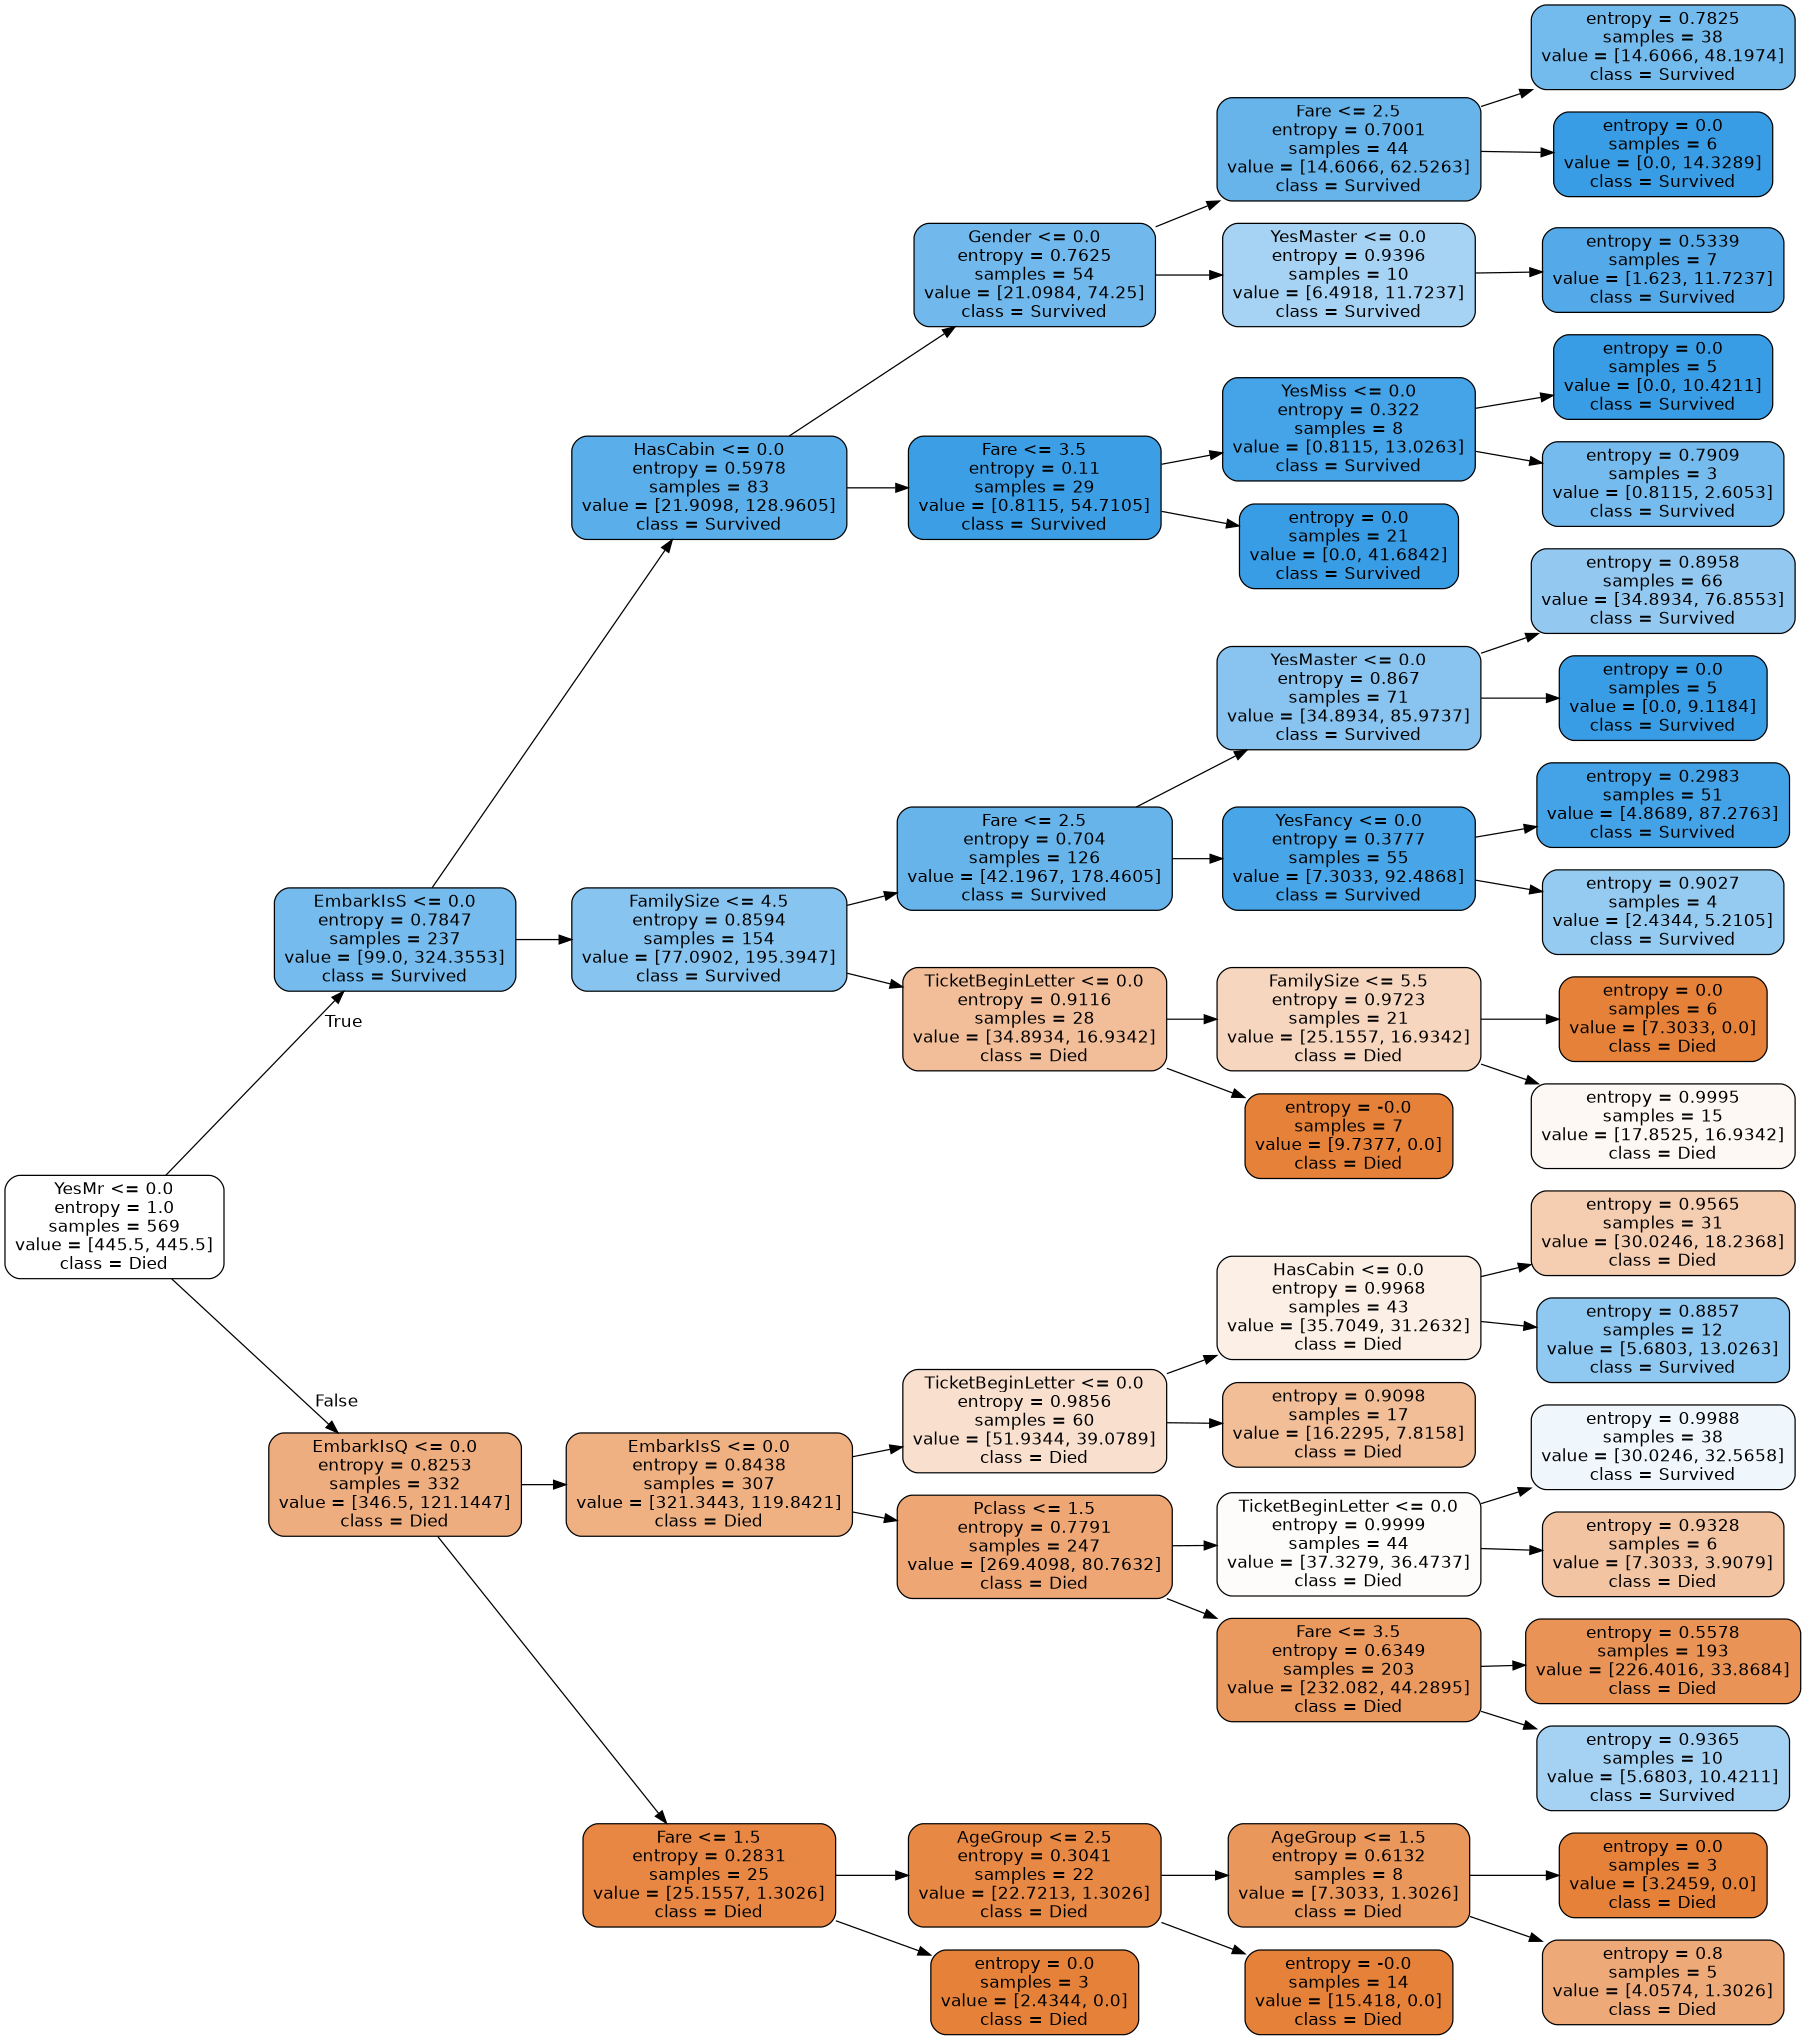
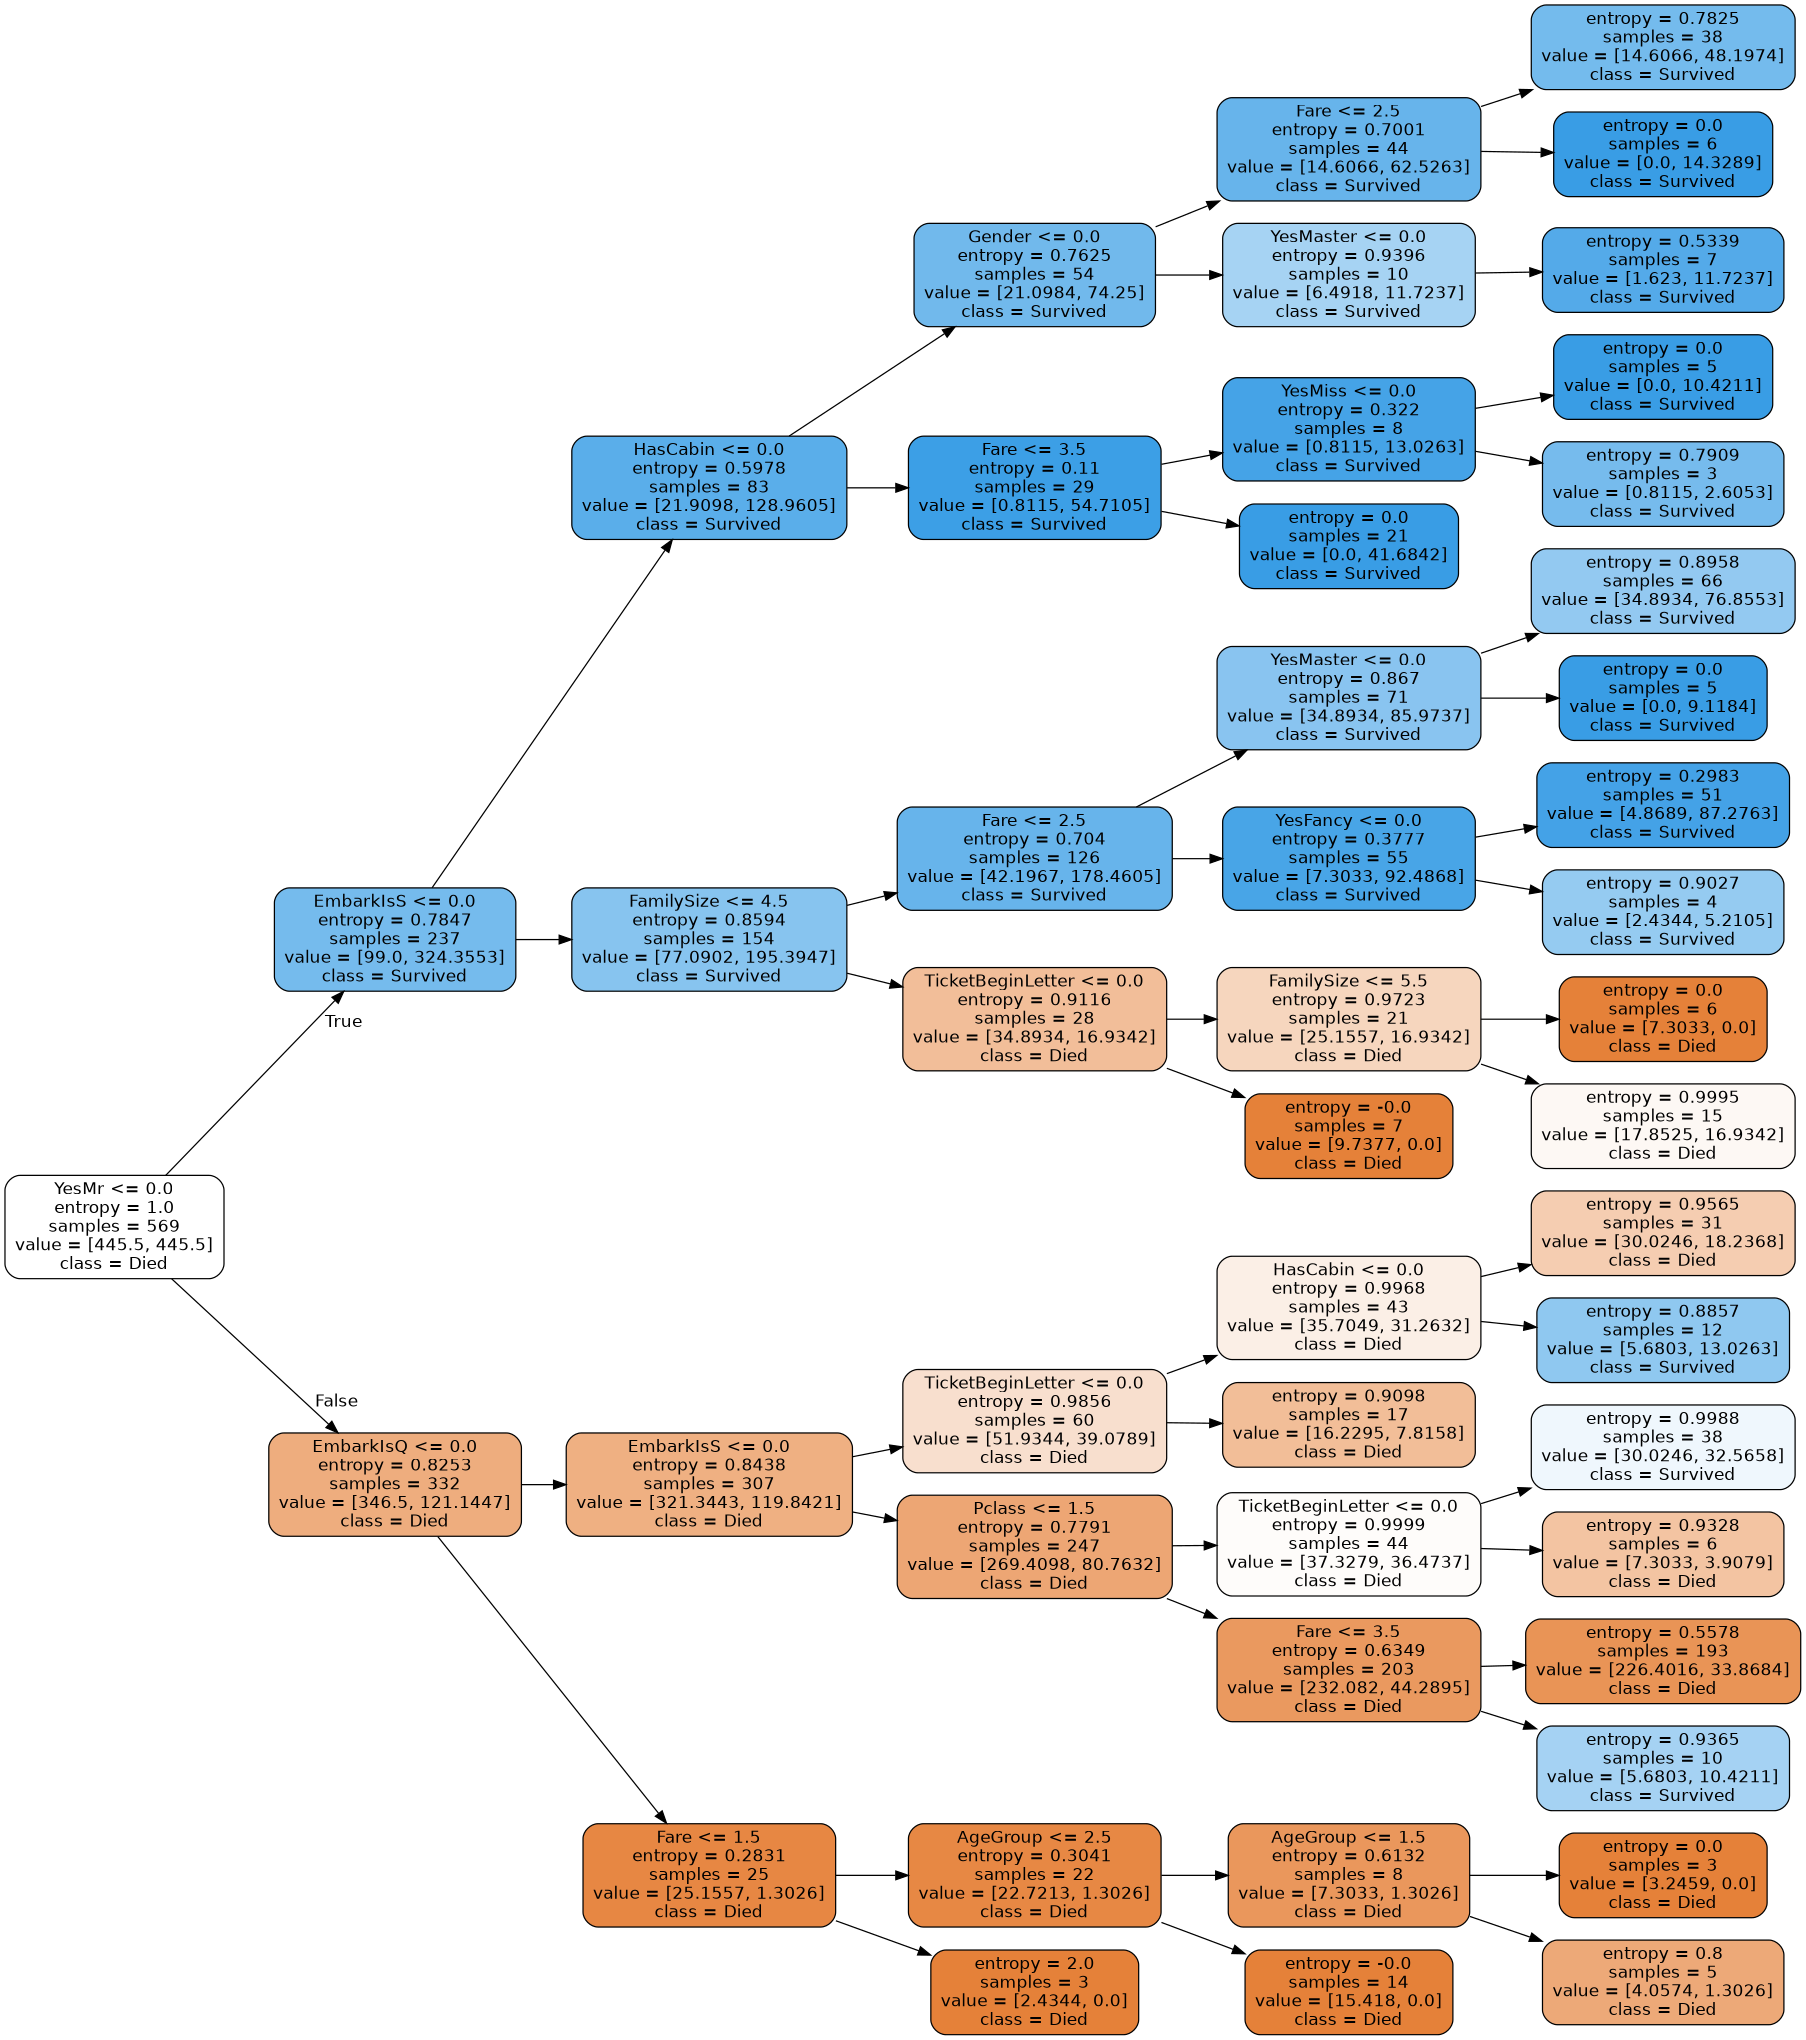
(1035, 1992) -> (1035, 1992)
